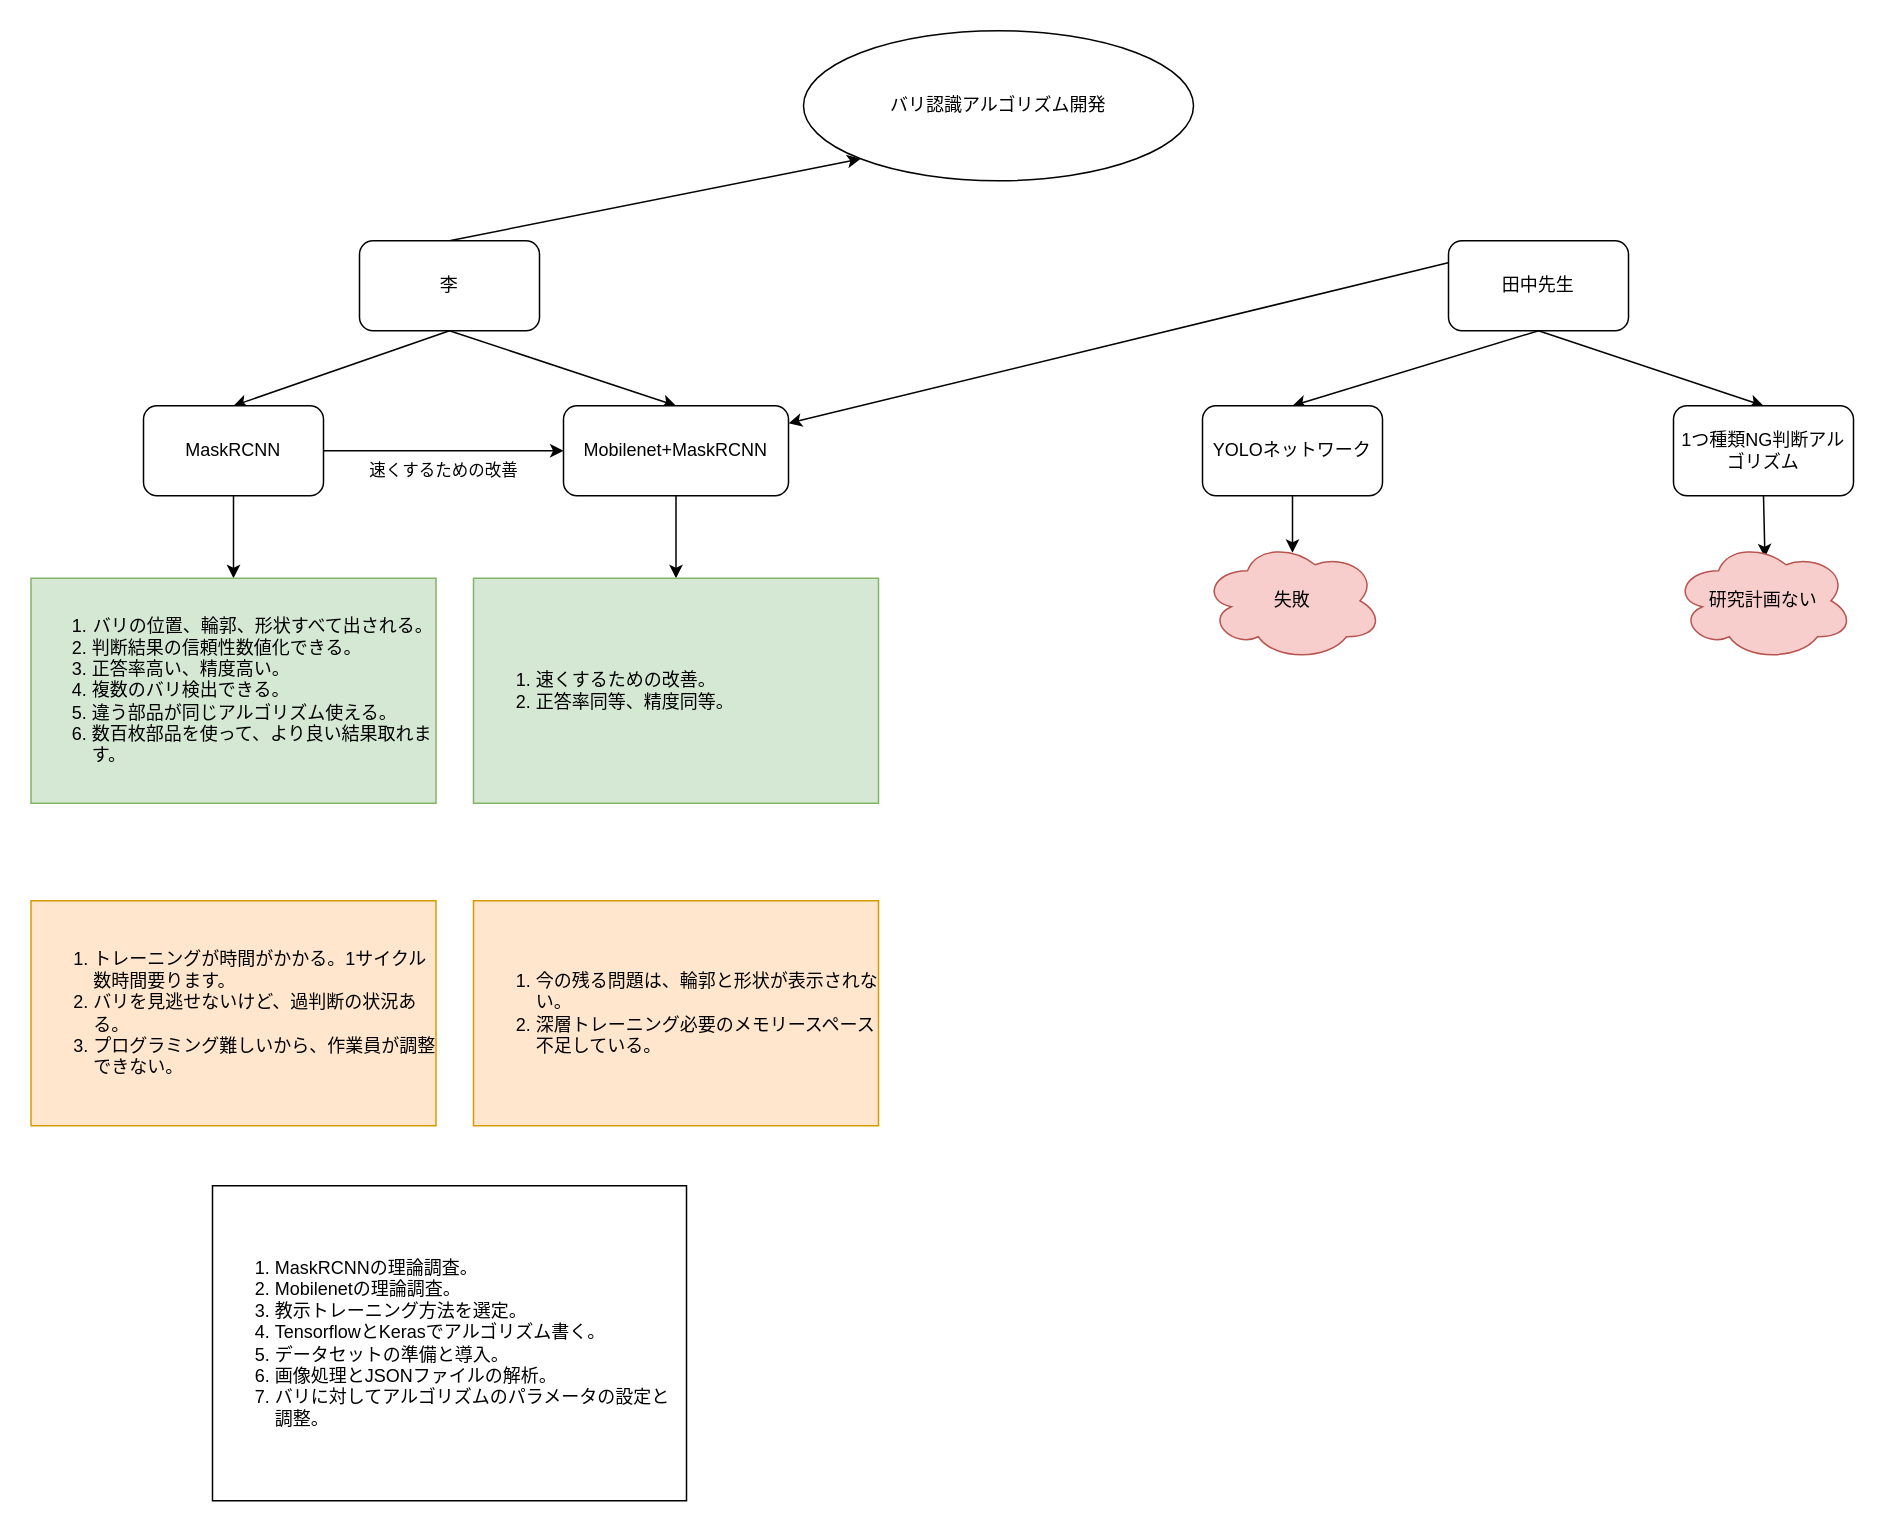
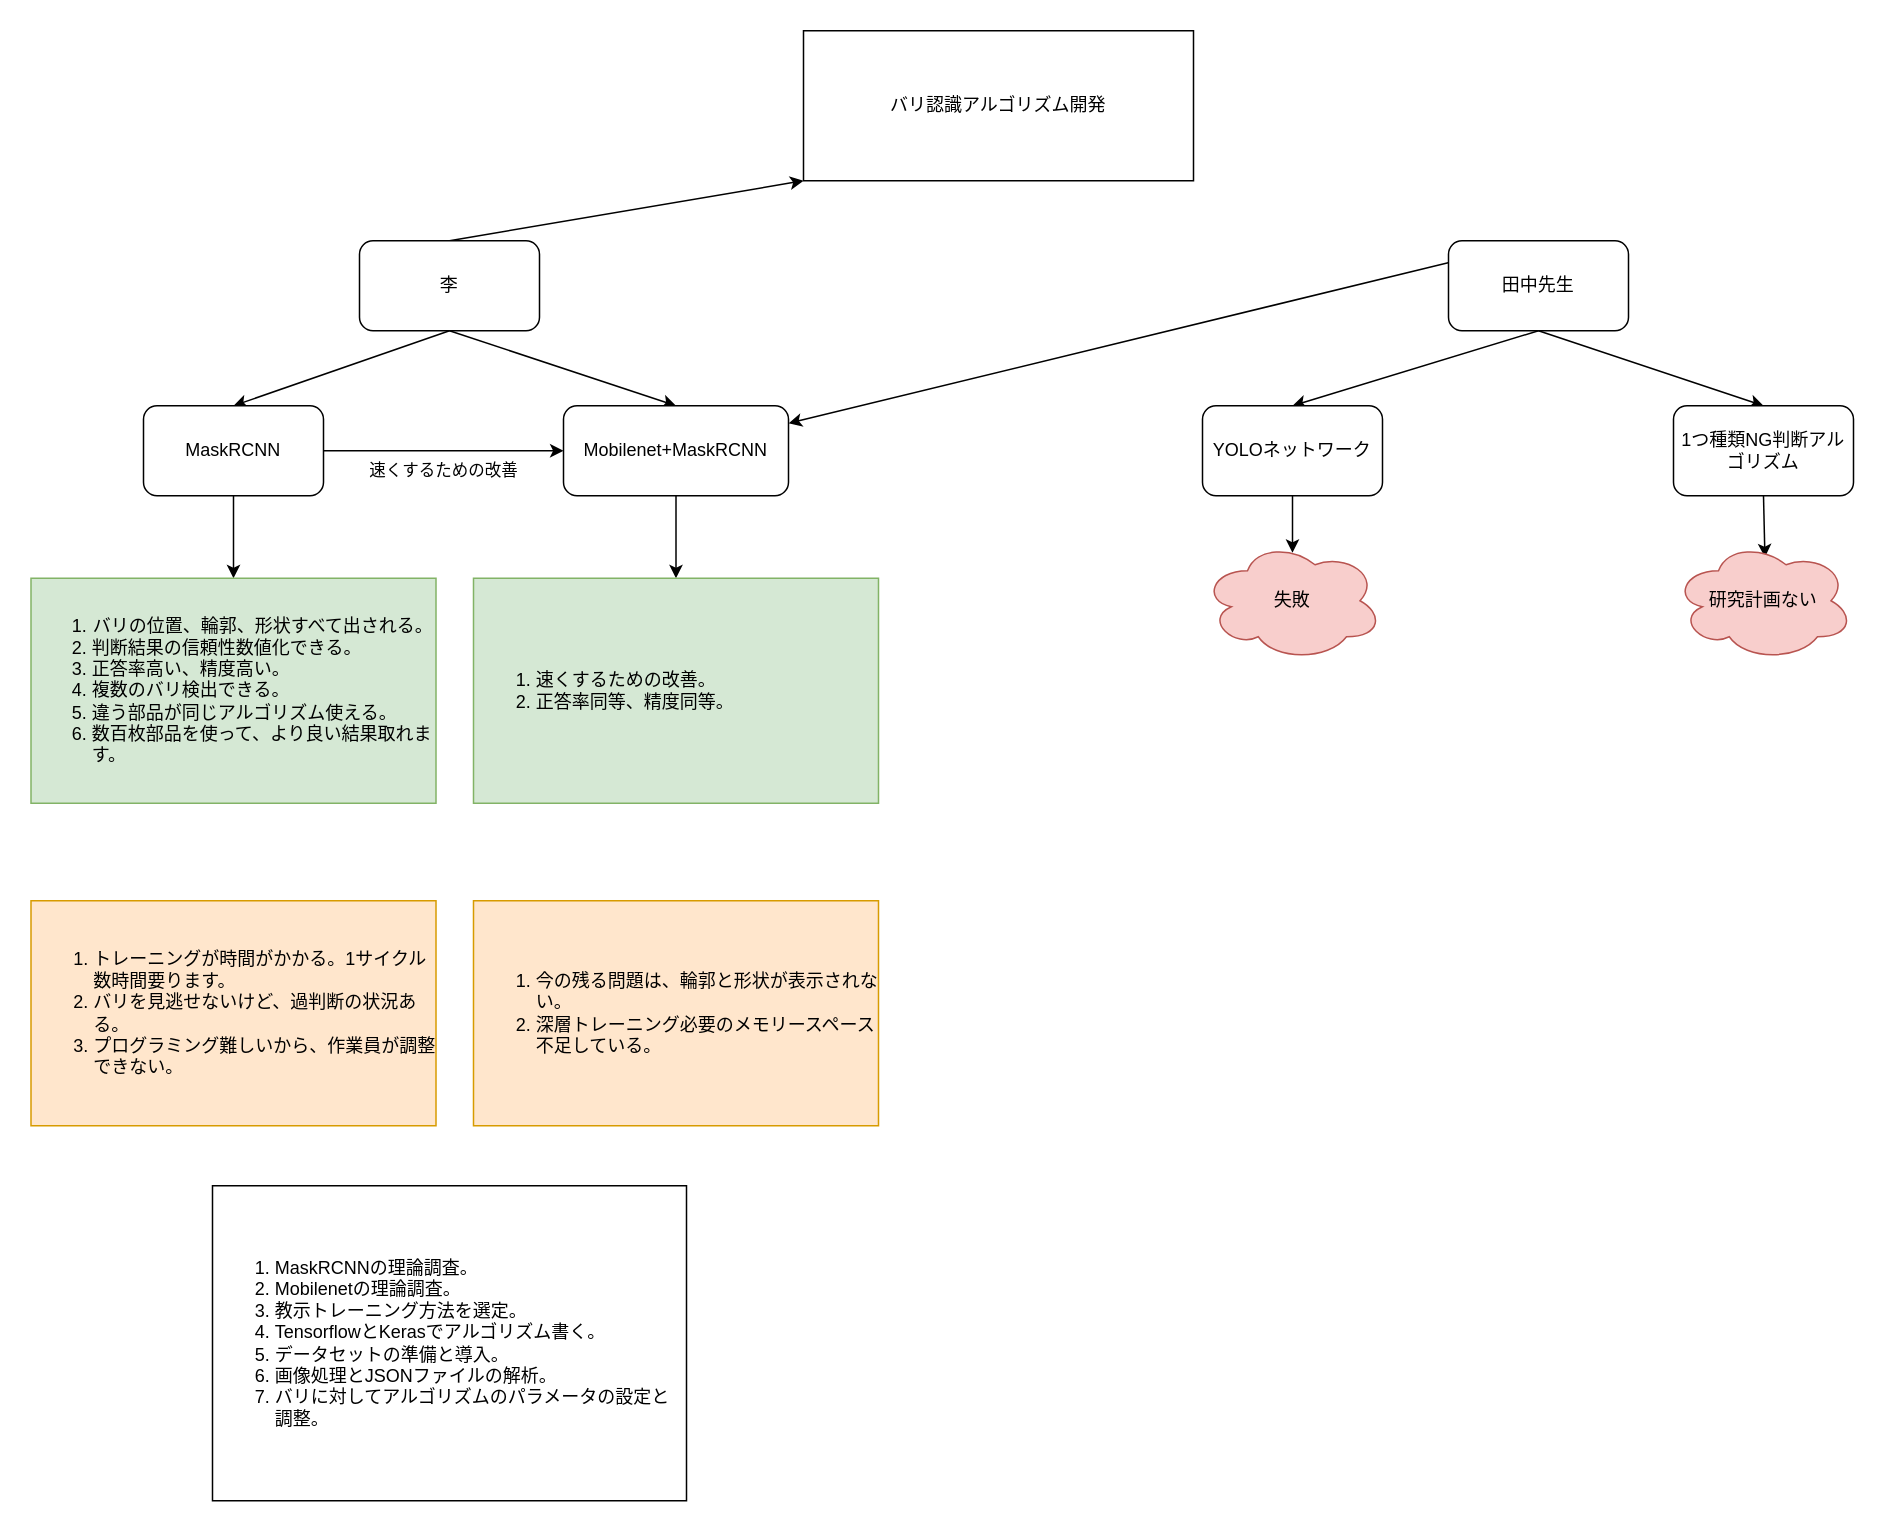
(998, 106) -> (998, 106)
